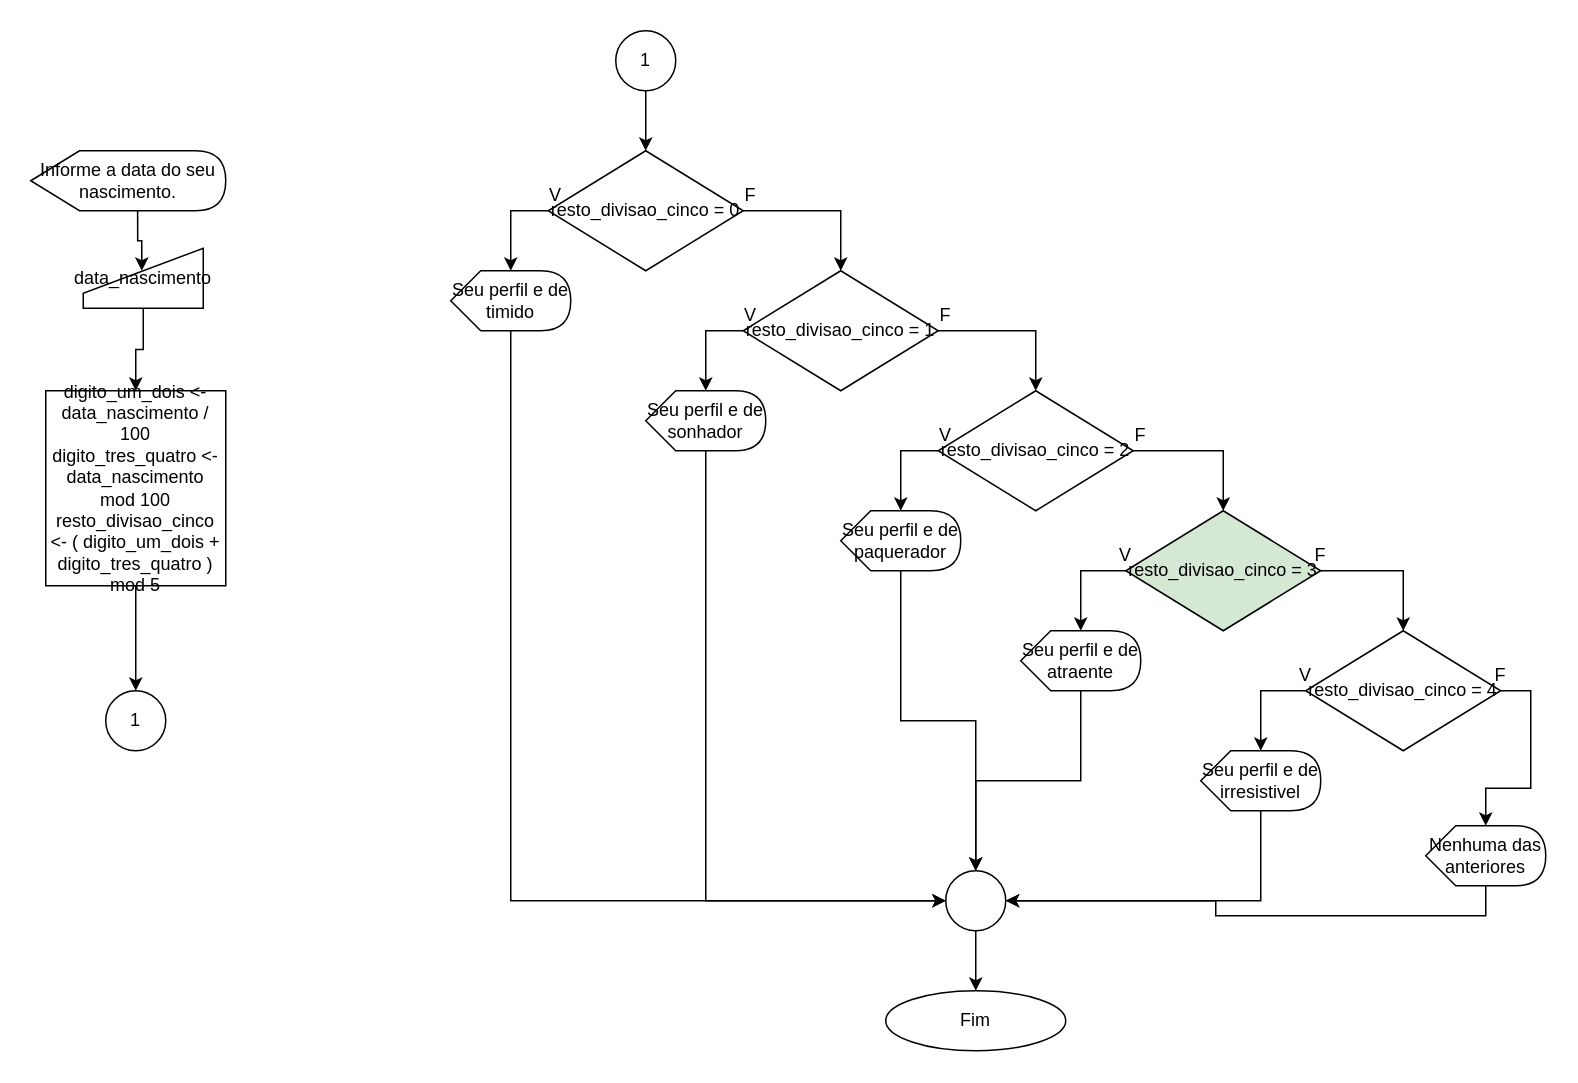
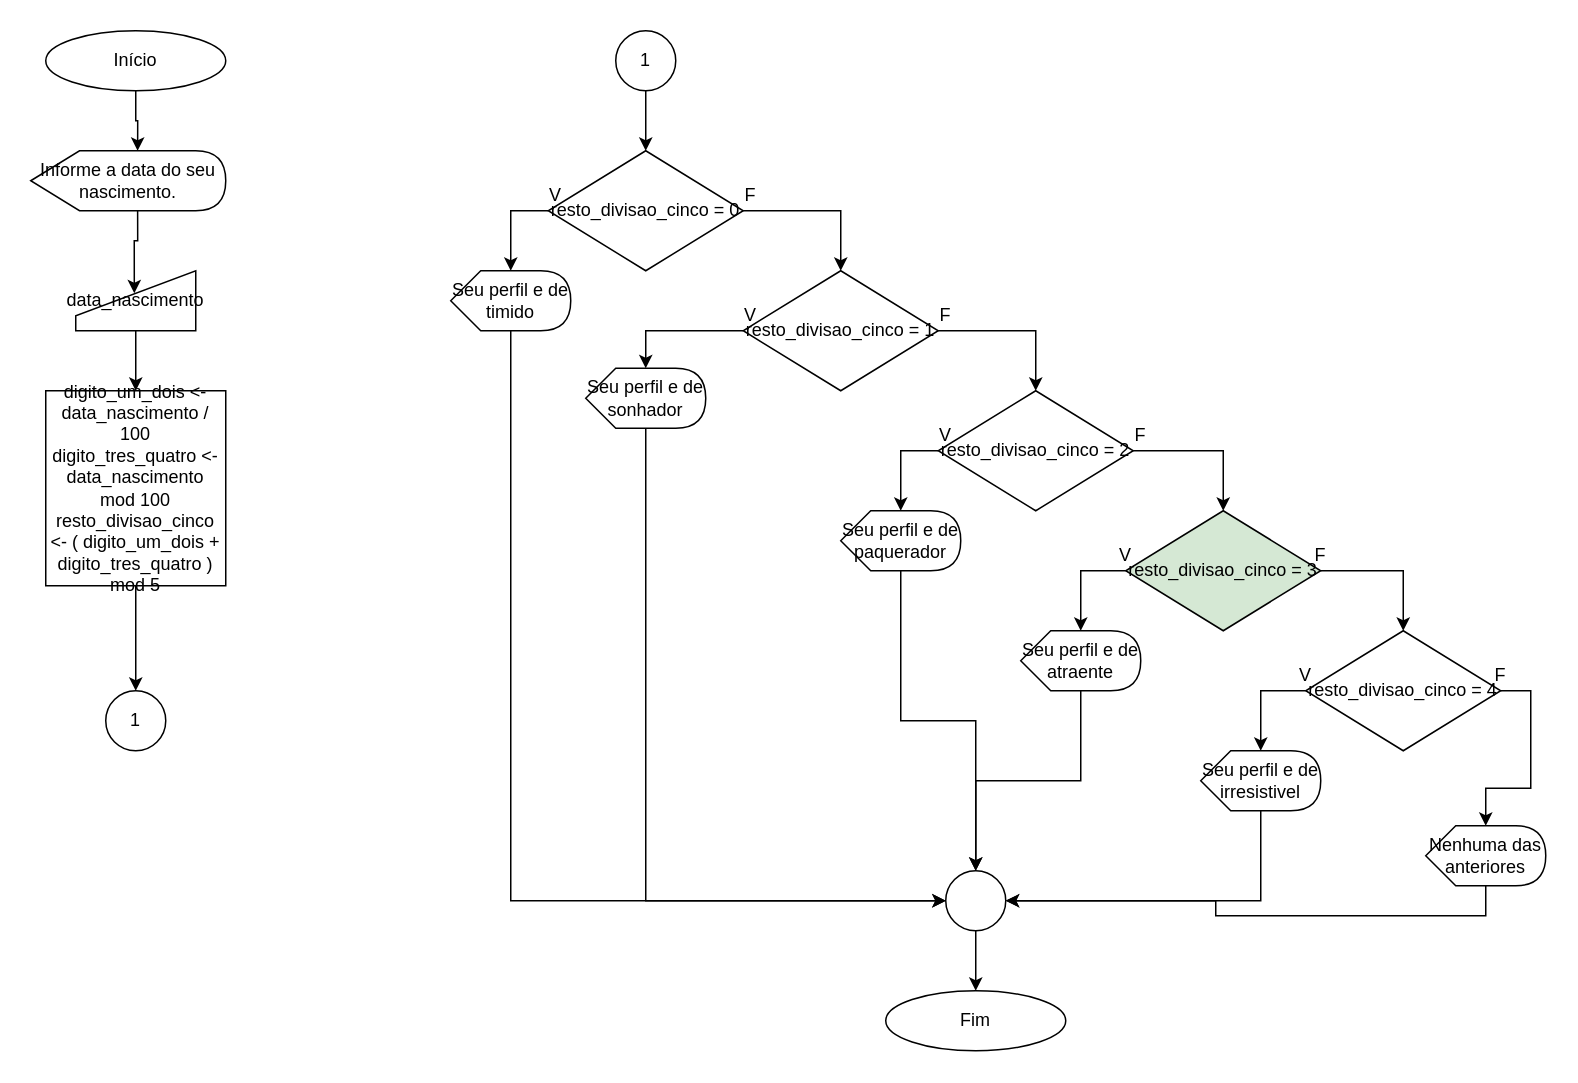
none -> (136, 61)
none -> (136, 116)
(143, 278) -> (136, 301)
(706, 421) -> (646, 398)
